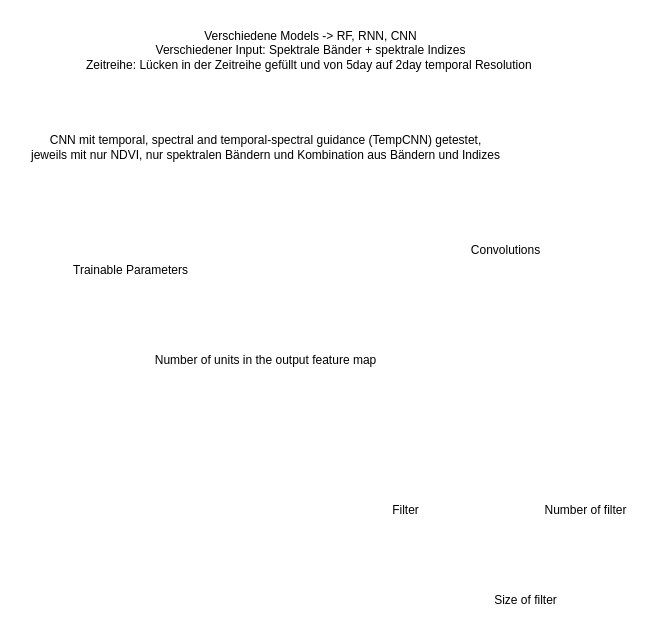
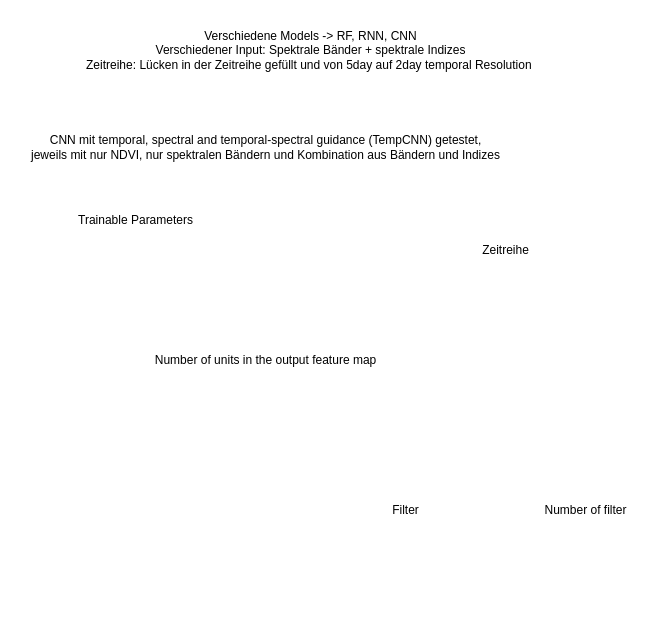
(506, 251) -> (506, 251)
(131, 271) -> (136, 221)
(526, 601) -> none
